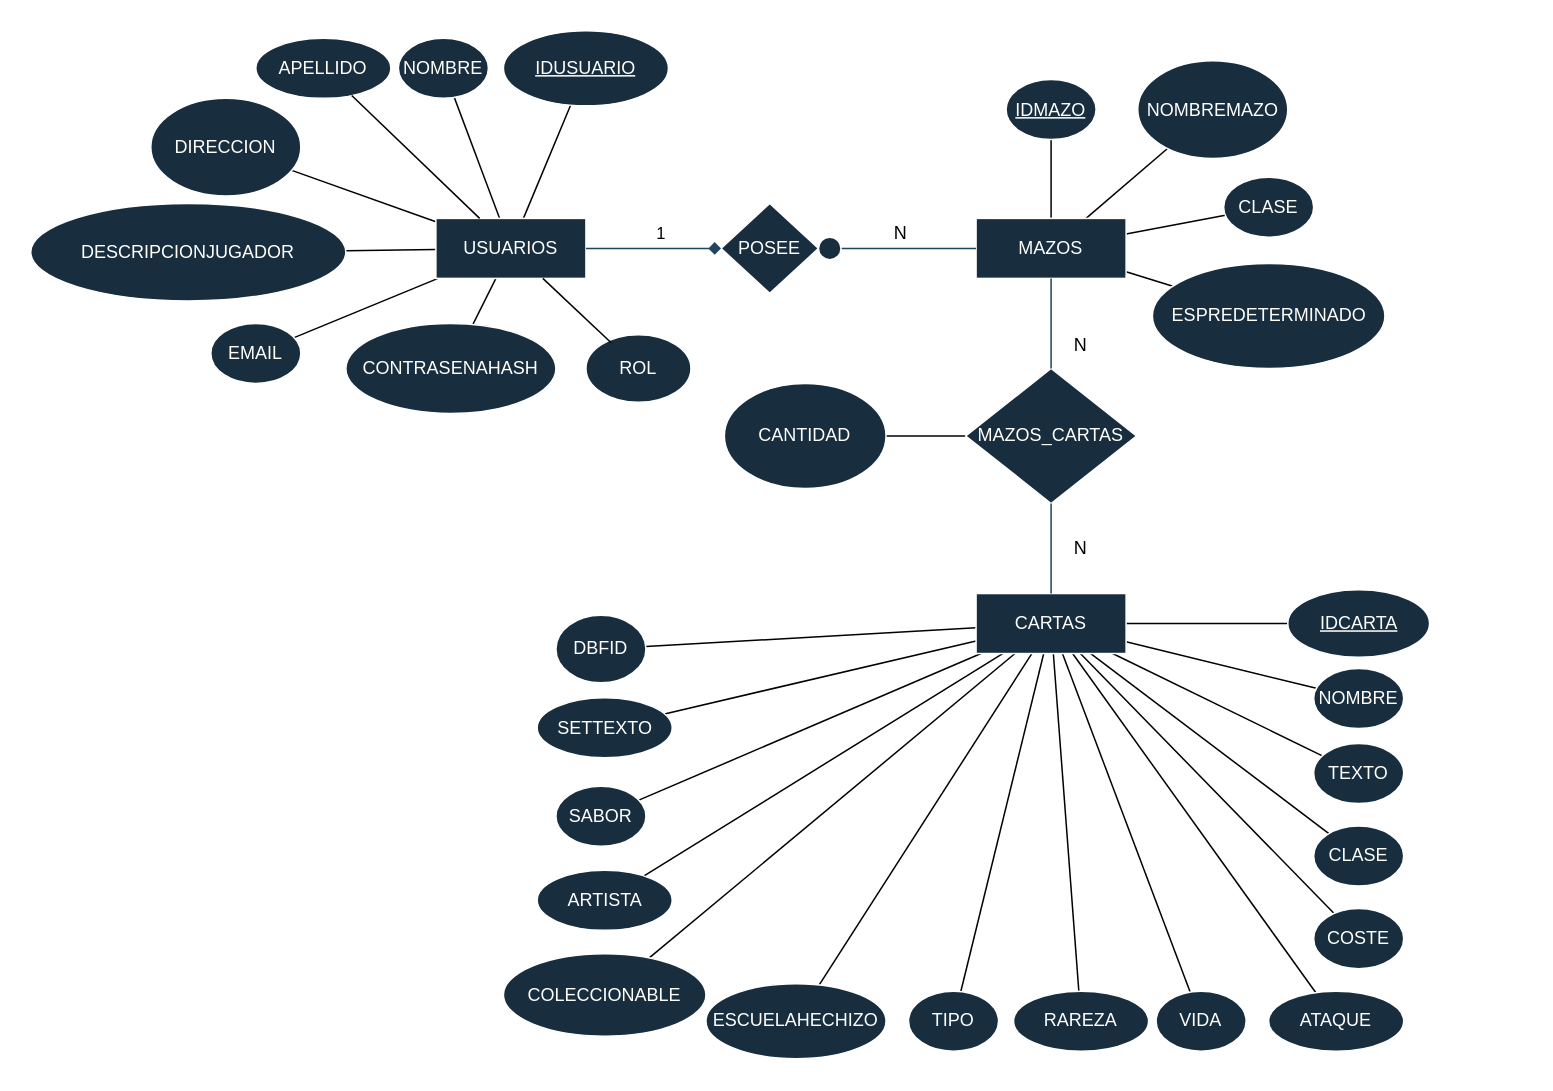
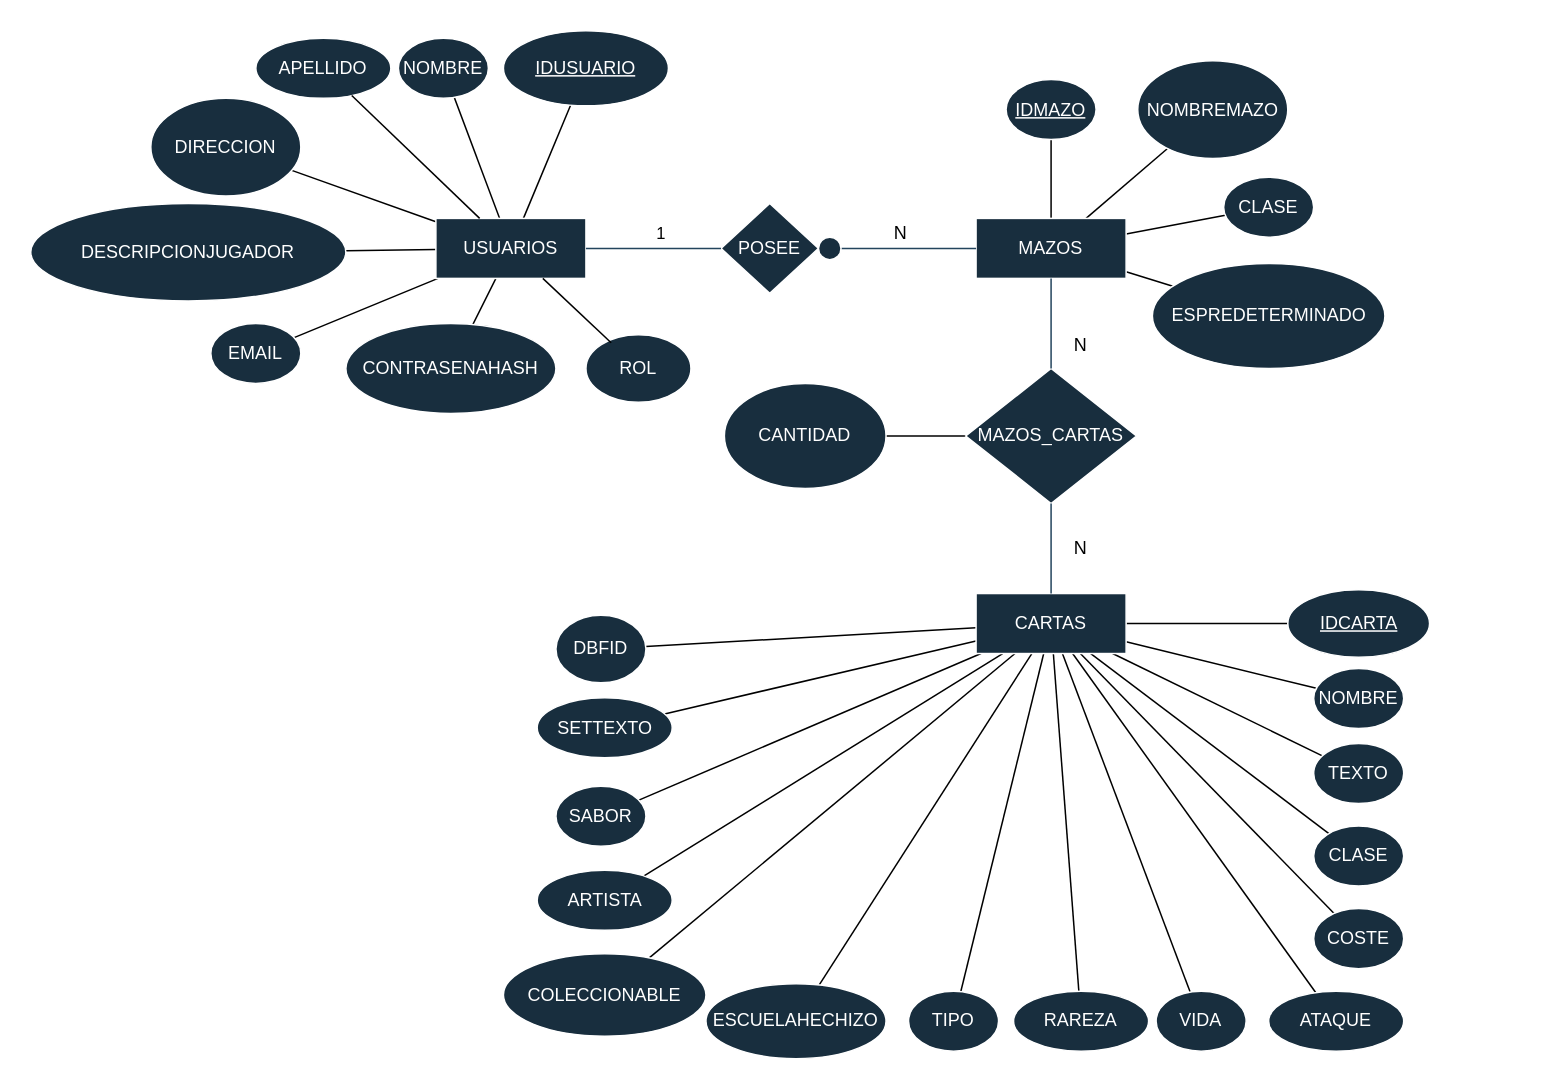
(708, 248) -> (714, 248)
